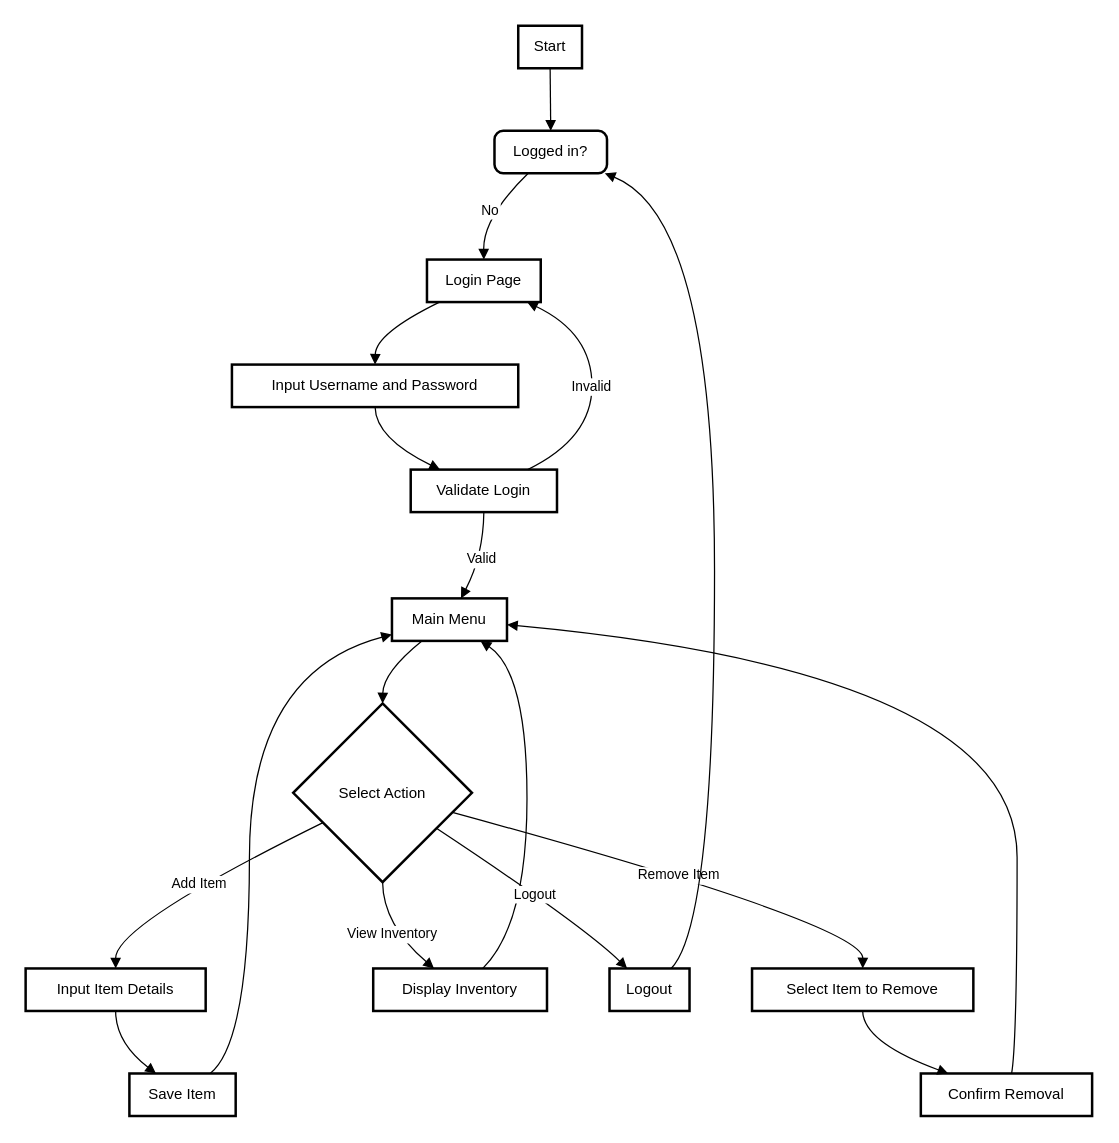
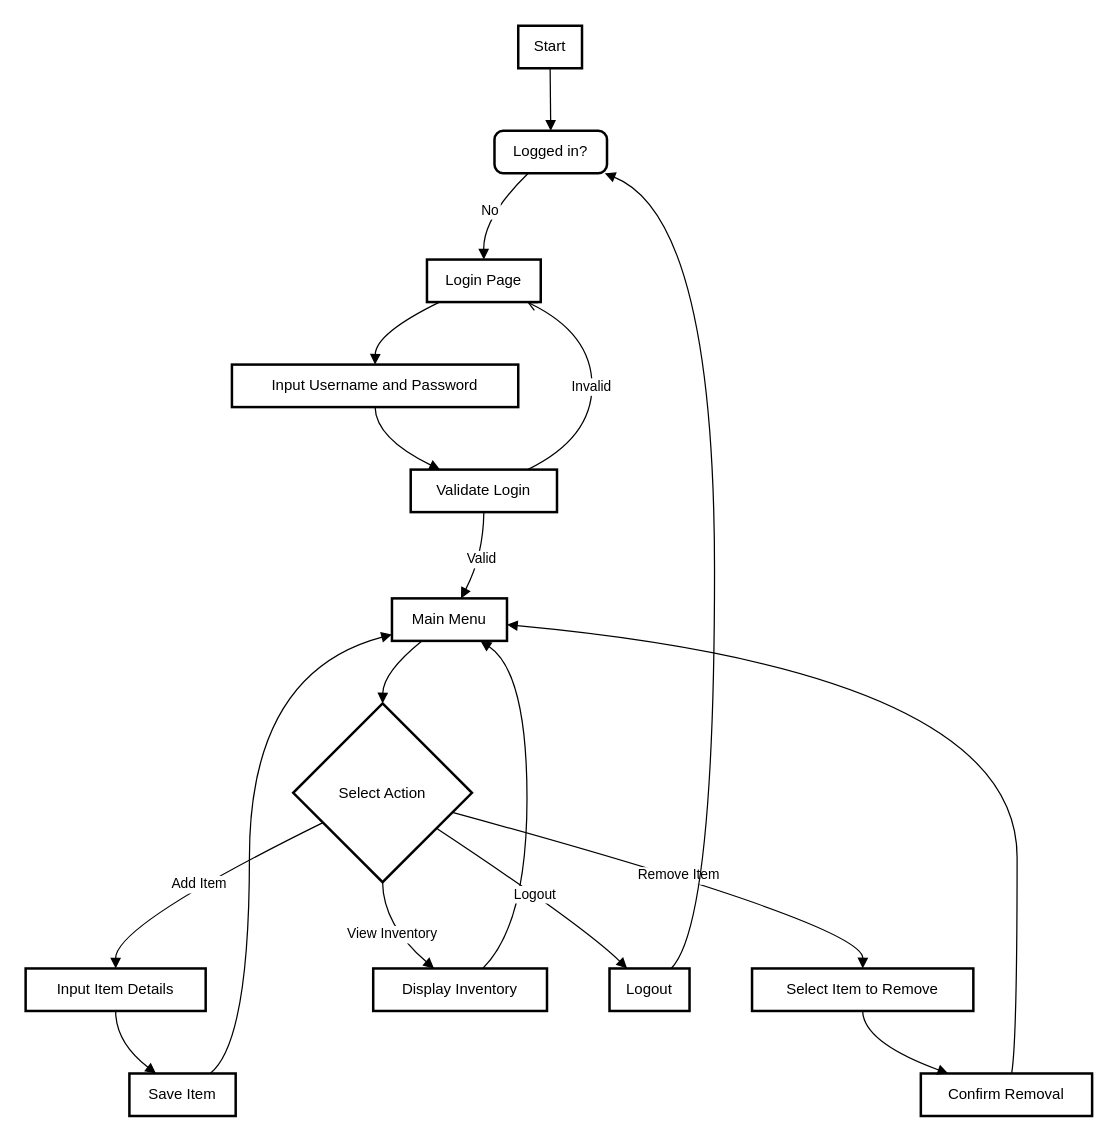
(567, 327) -> (534, 305)
